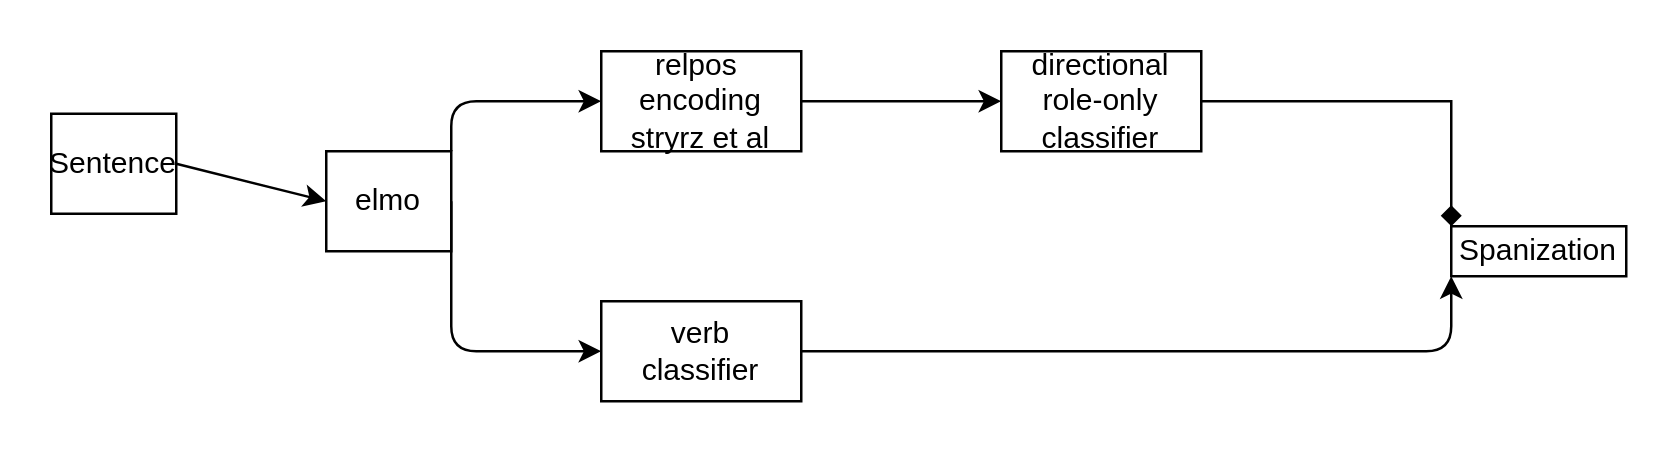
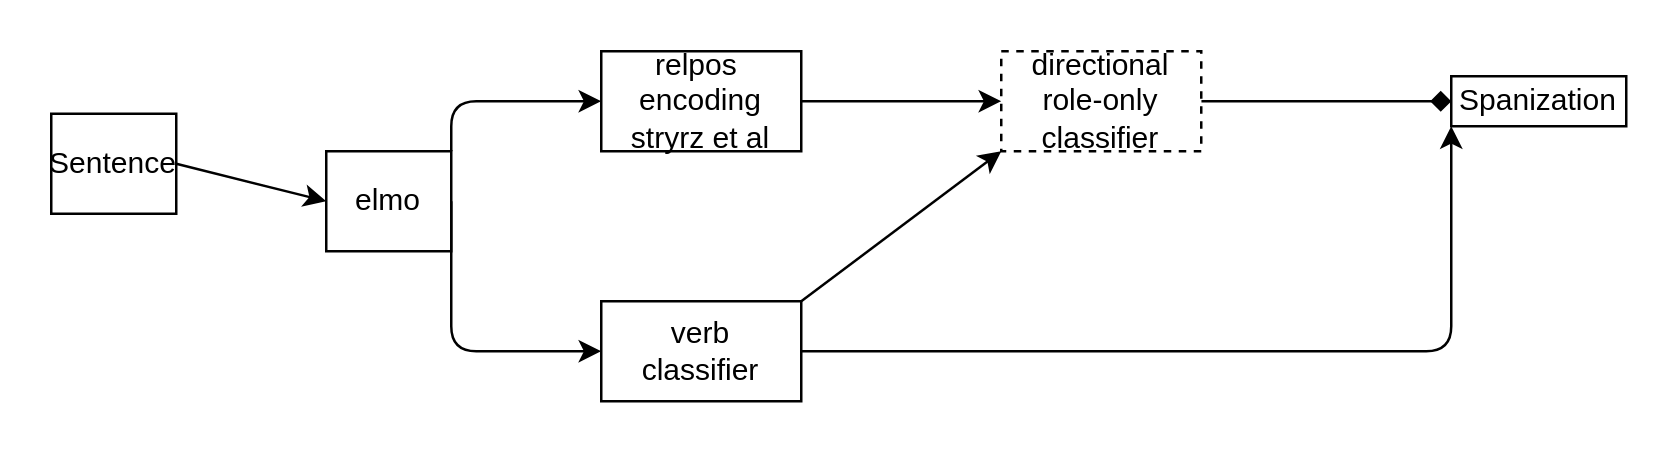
(1101, 101) -> (1101, 101)
none -> (895, 231)
(1539, 251) -> (1539, 101)
